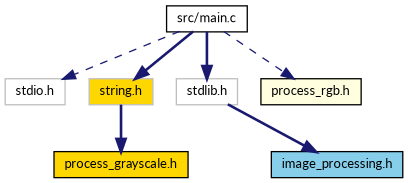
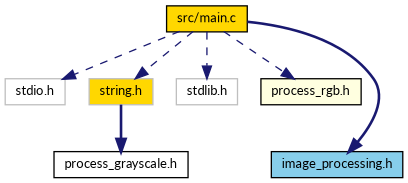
(207, 19) -> (207, 19)
(207, 49) -> (207, 49)
(169, 51) -> (169, 51)
(266, 125) -> (348, 54)
(121, 165) -> (121, 165)
